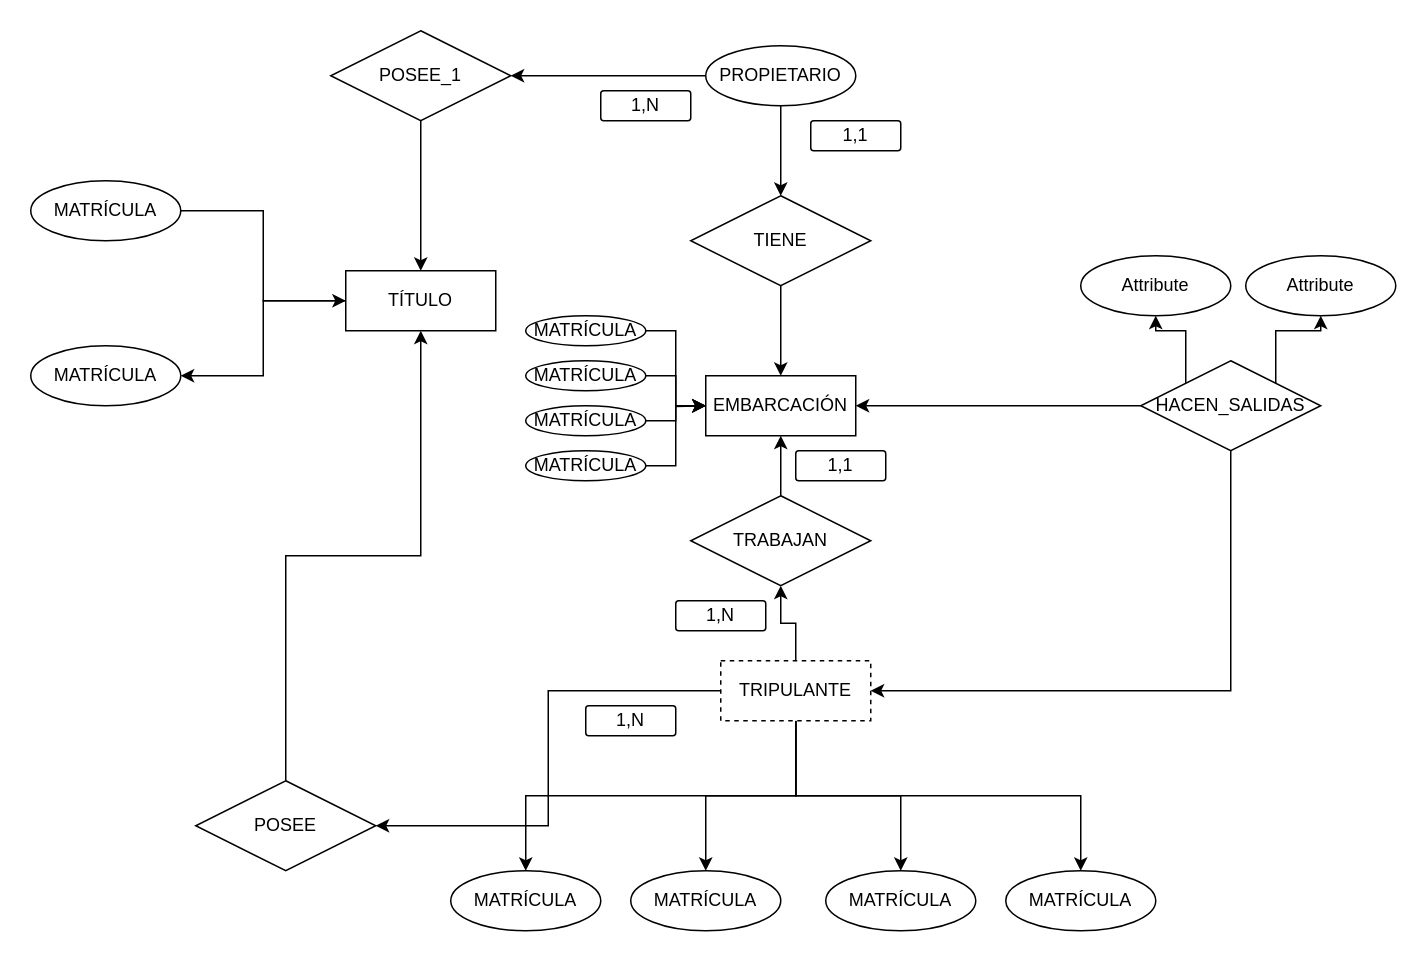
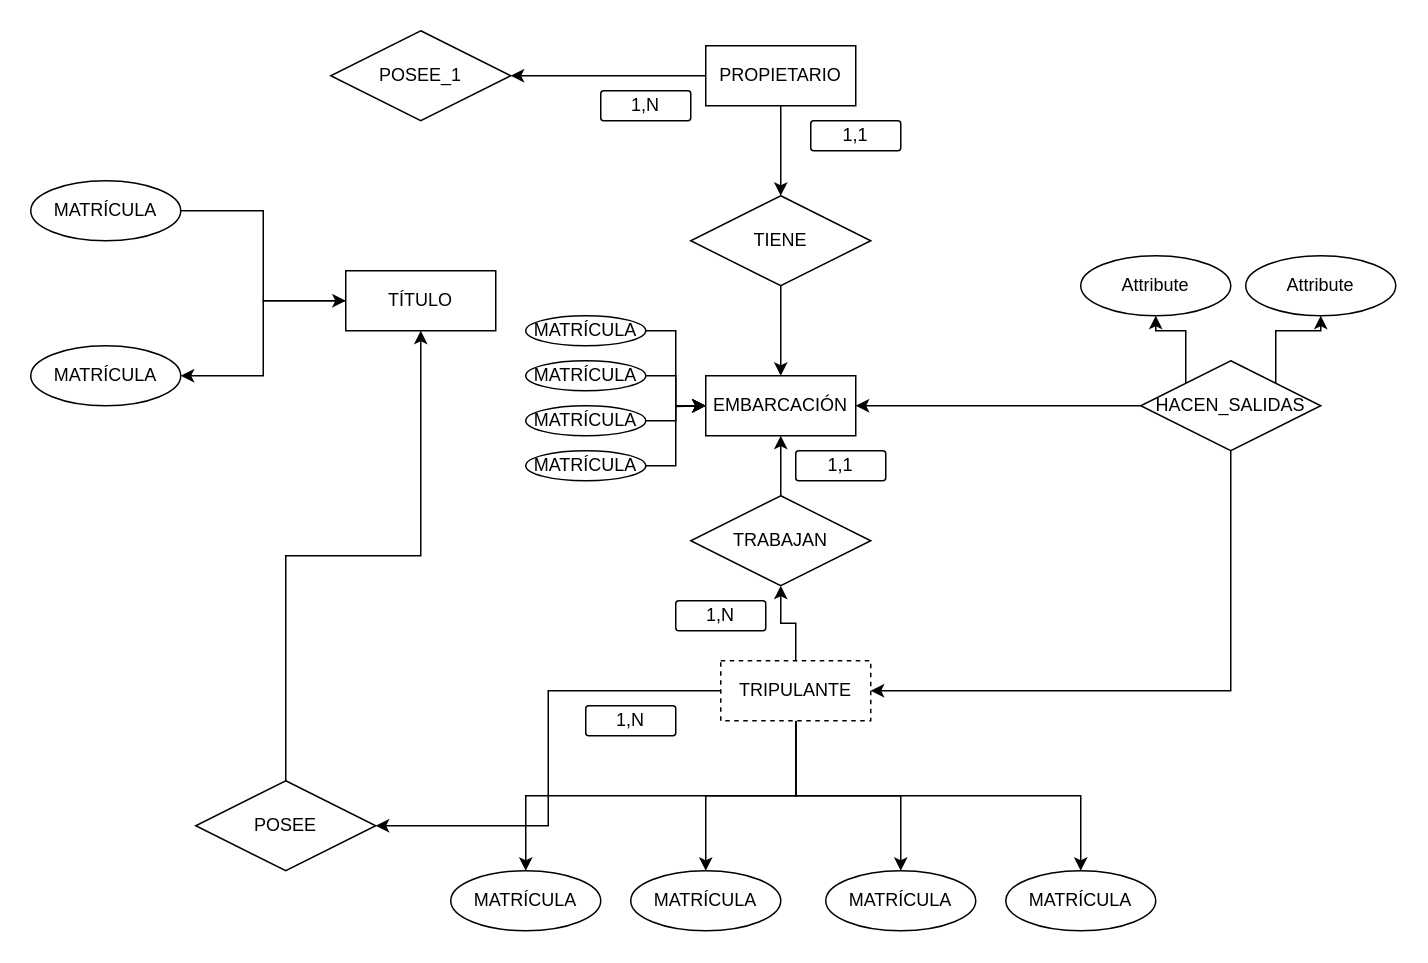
(781, 76) -> (781, 76)
(421, 191) -> none
